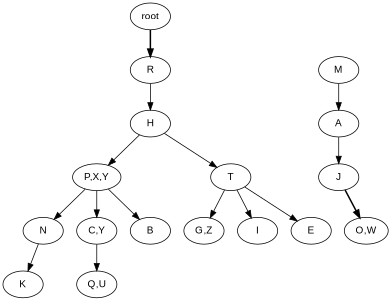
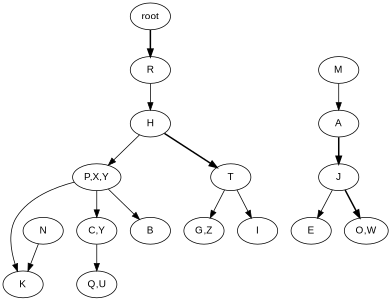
(339, 147) -> (339, 147)
(188, 148) -> (188, 148)
(72, 202) -> (23, 209)
(268, 202) -> (327, 201)
